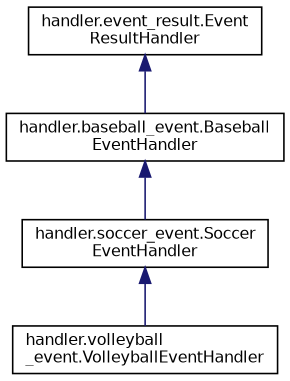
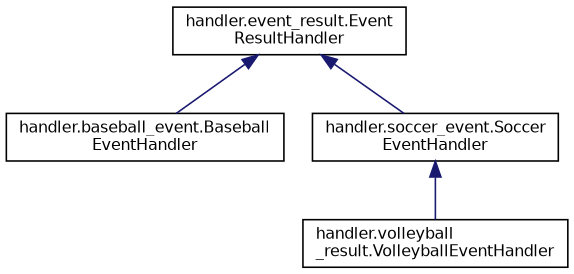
(145, 199) -> (369, 89)
(145, 350) -> (435, 243)
